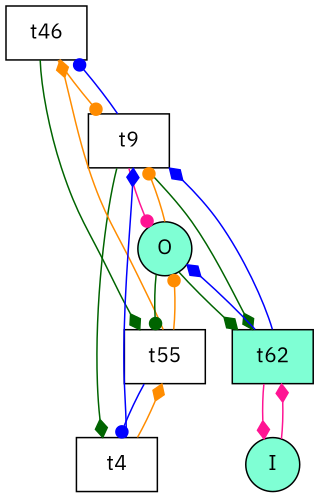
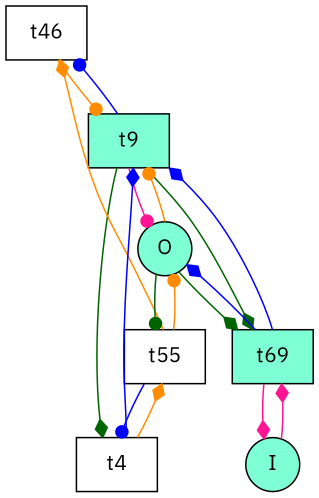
(129, 141) -> (129, 141)
(70, 192) -> none
(273, 357) -> (273, 357)
